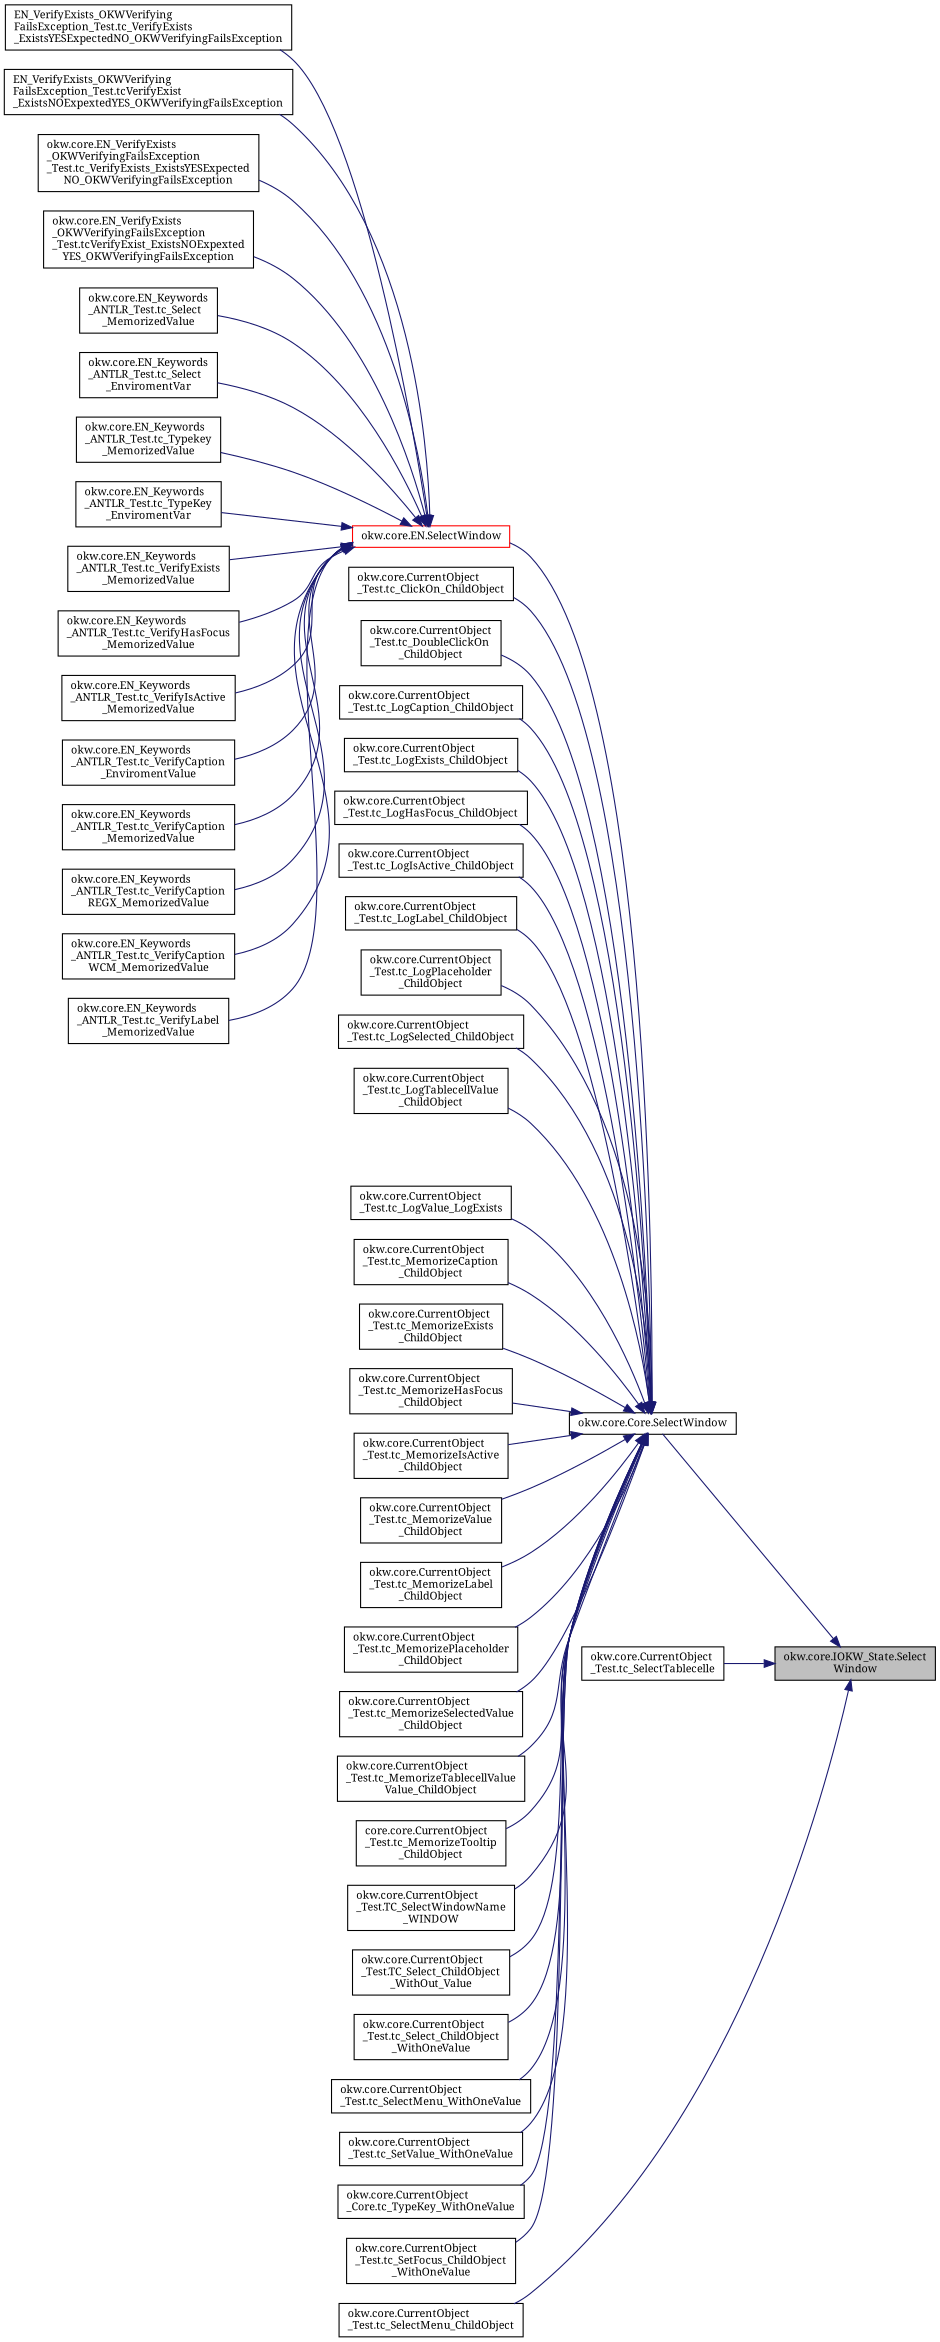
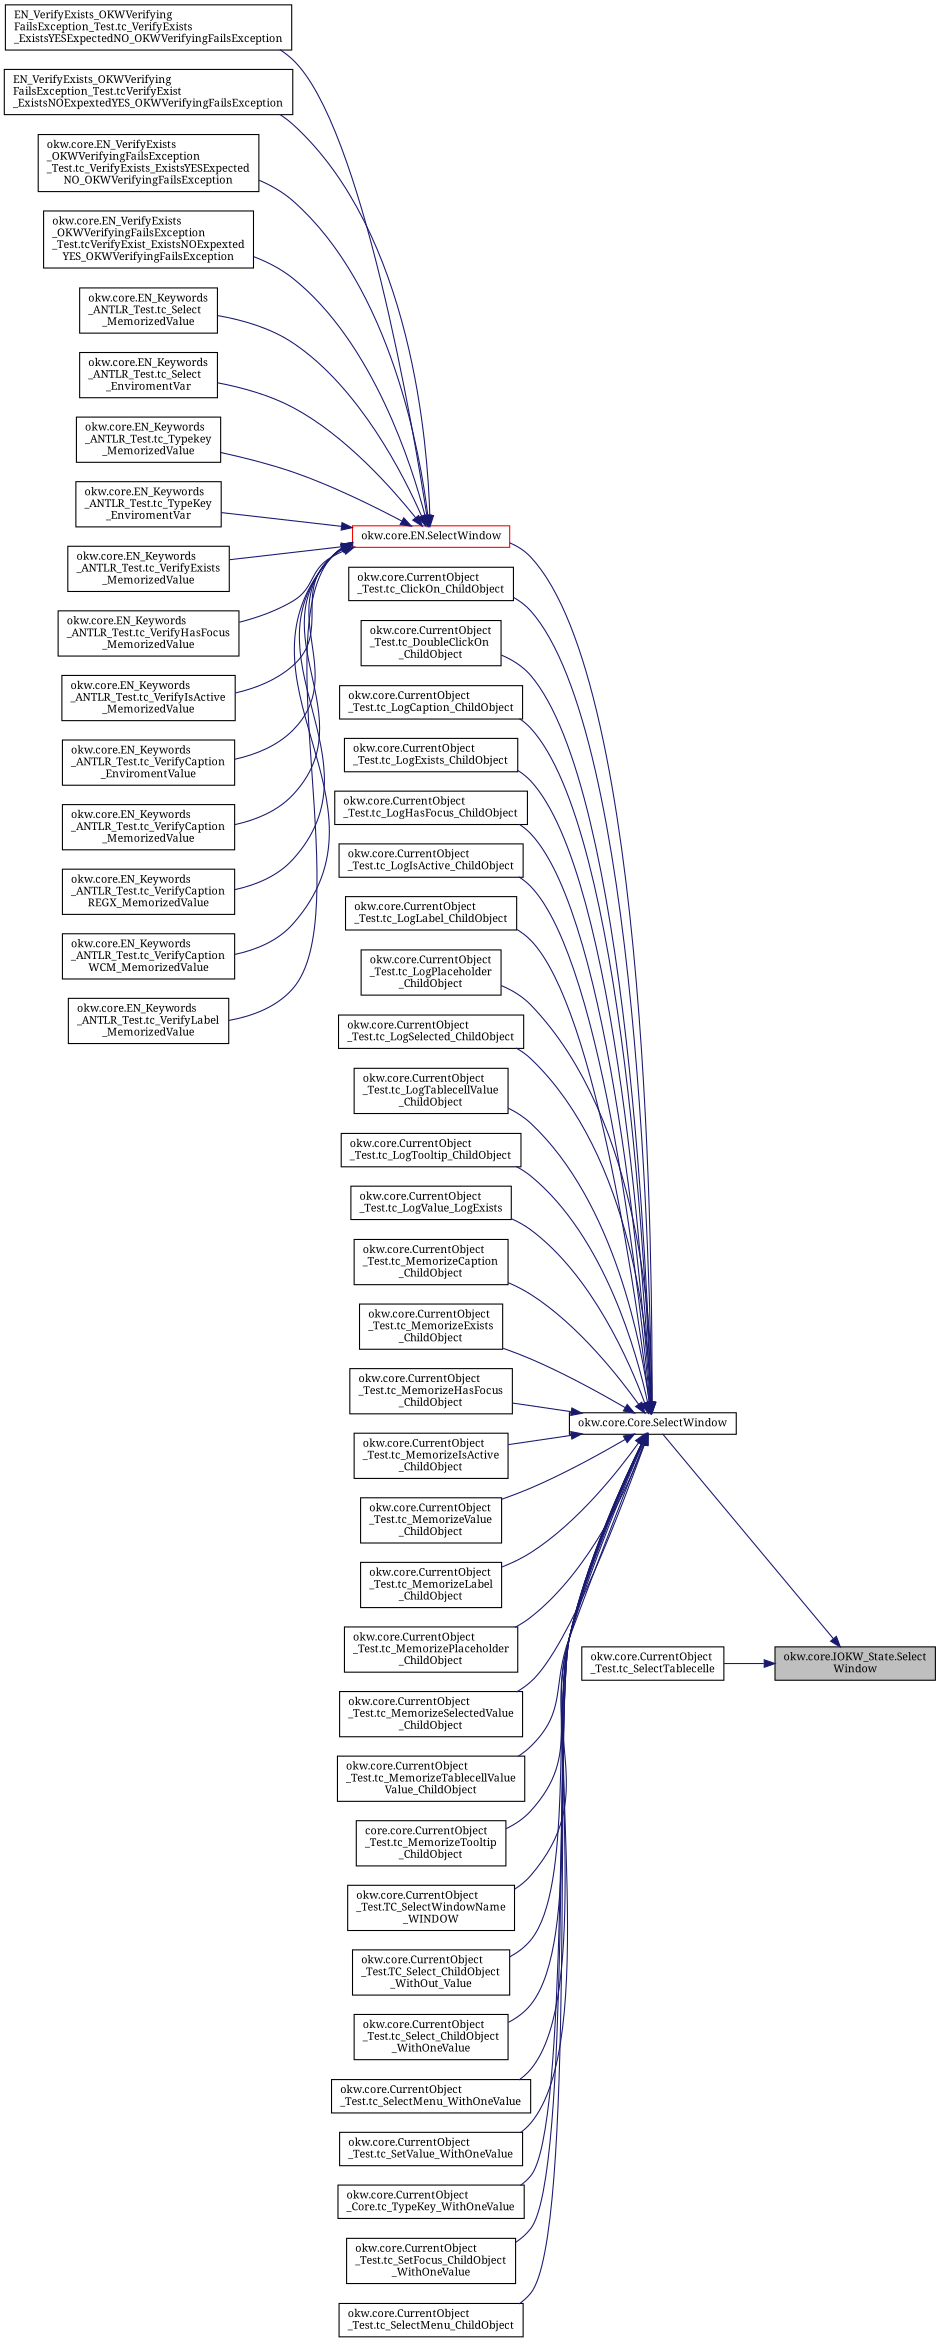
none -> (431, 1150)
(730, 2026) -> (562, 1871)
